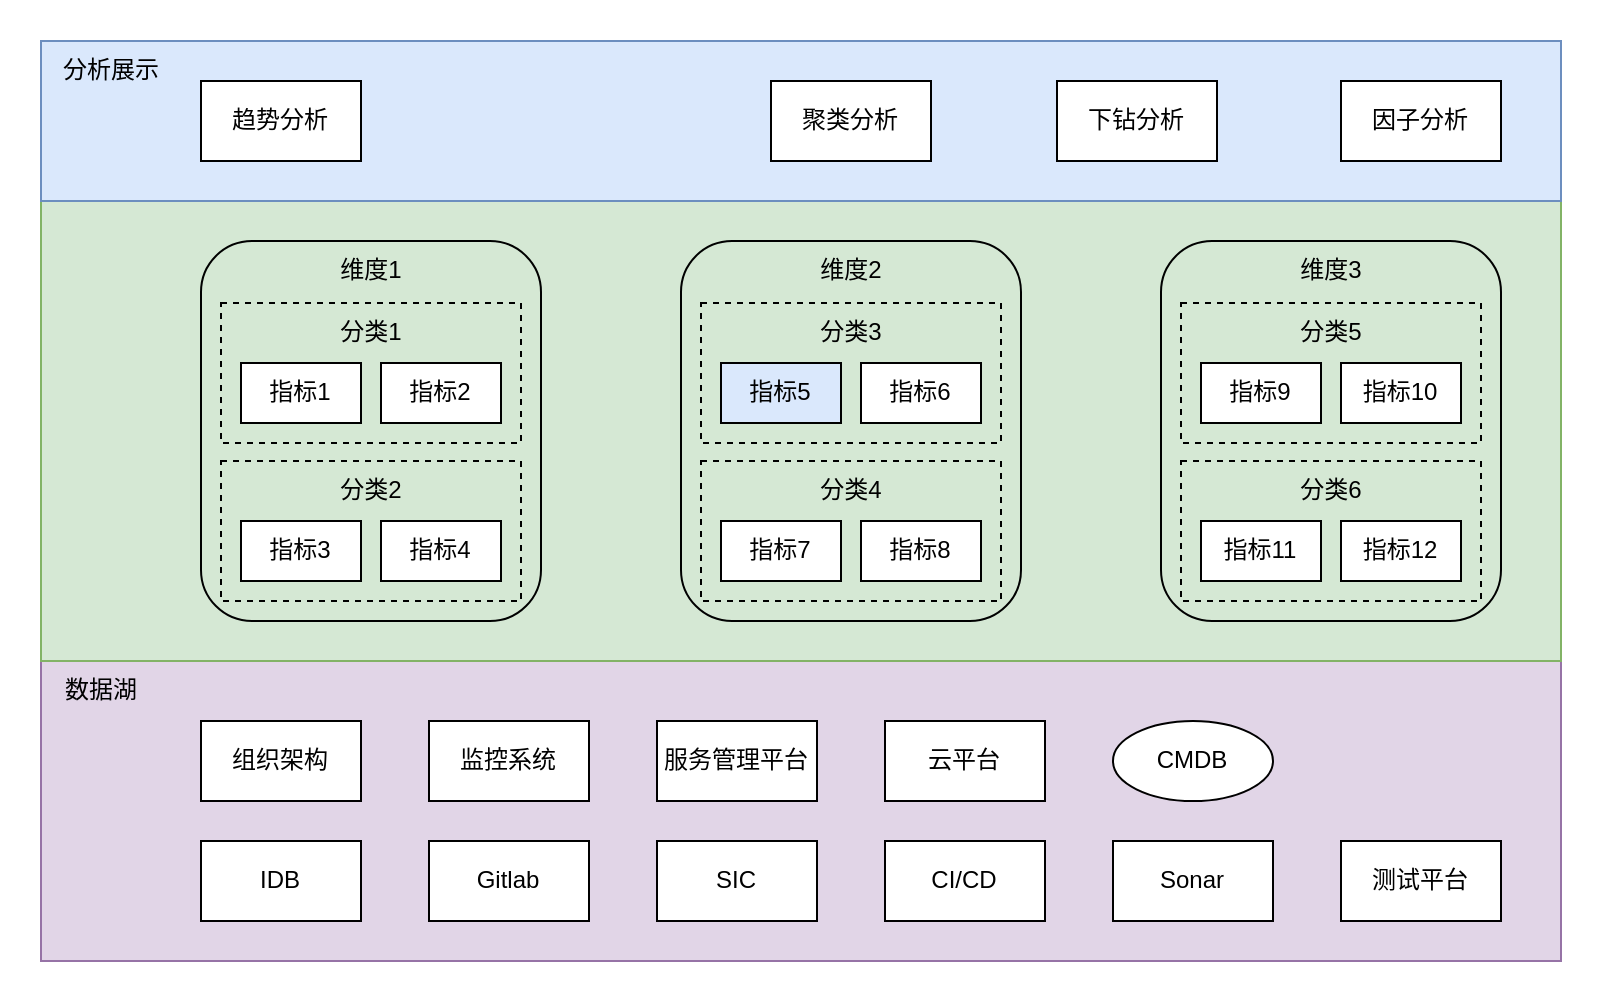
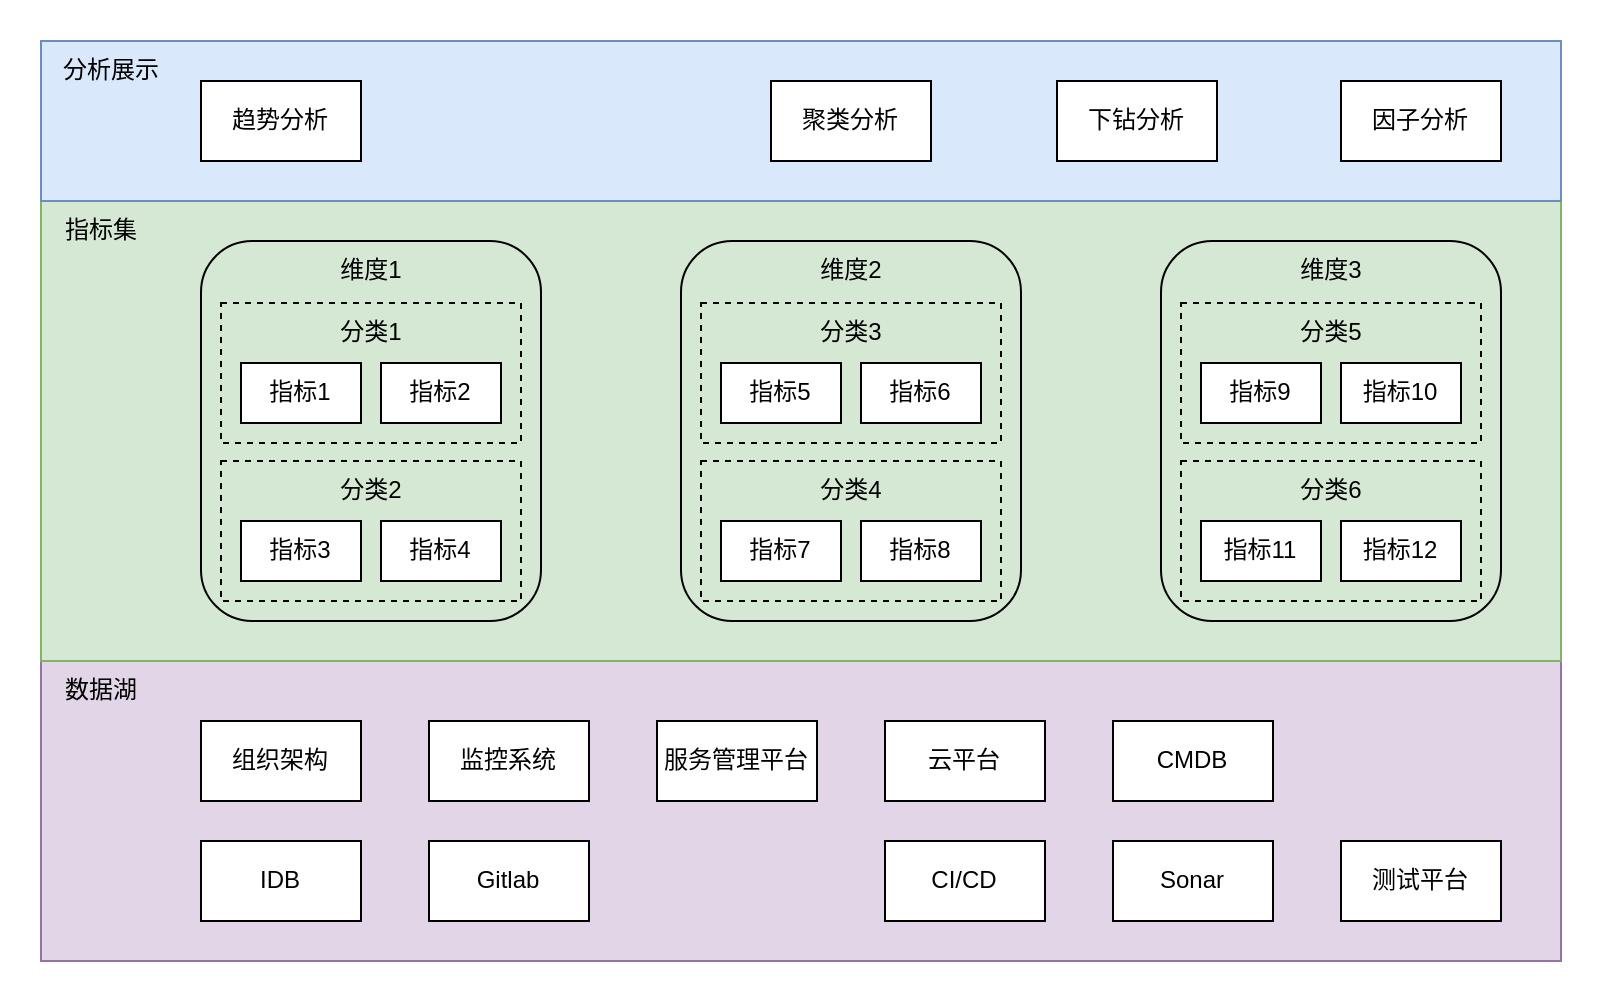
none -> (101, 231)
(781, 393) -> (781, 393)
(1193, 761) -> (1193, 761)
(737, 881) -> none
